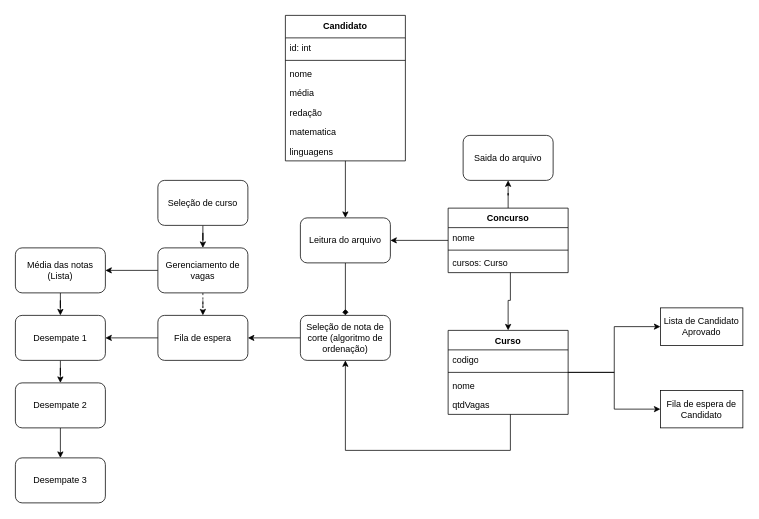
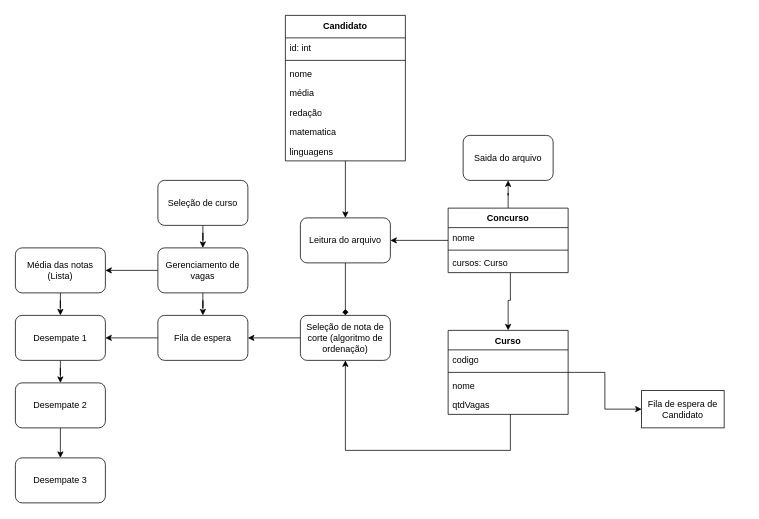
(203, 308) -> (203, 308)
(702, 327) -> none
(614, 328) -> none
(702, 409) -> (683, 409)
